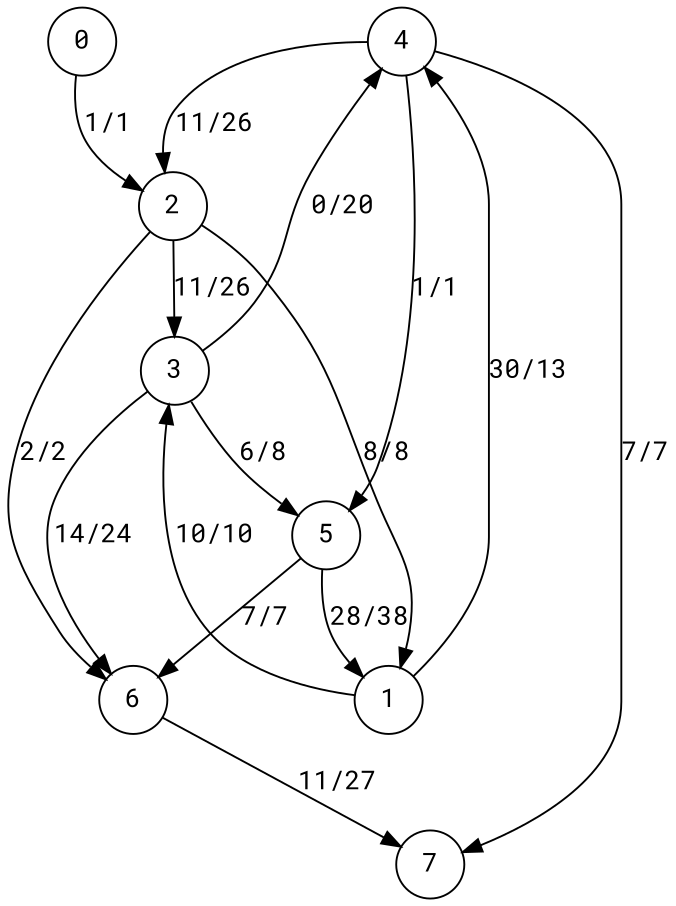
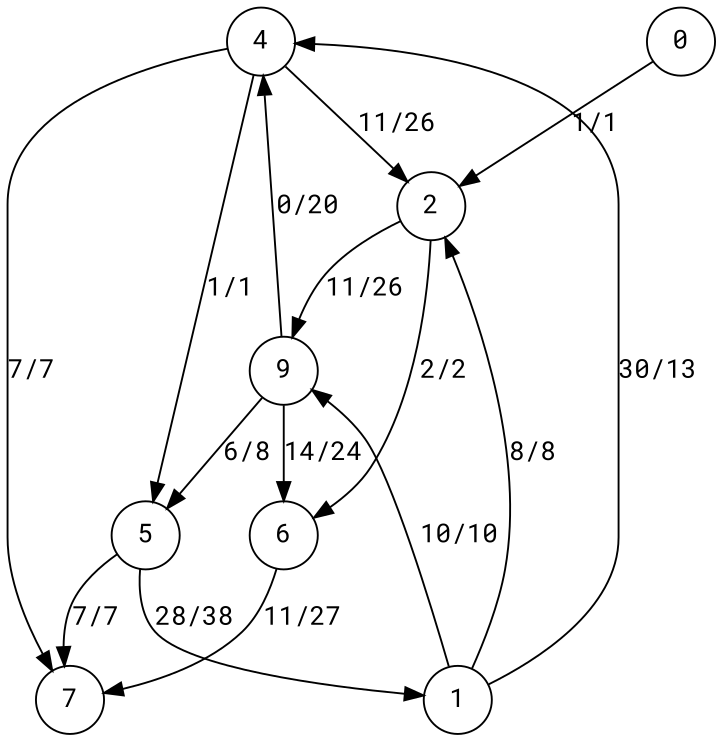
(175, 371) -> (284, 371)
(345, 418) -> (507, 461)
(237, 611) -> (77, 593)
